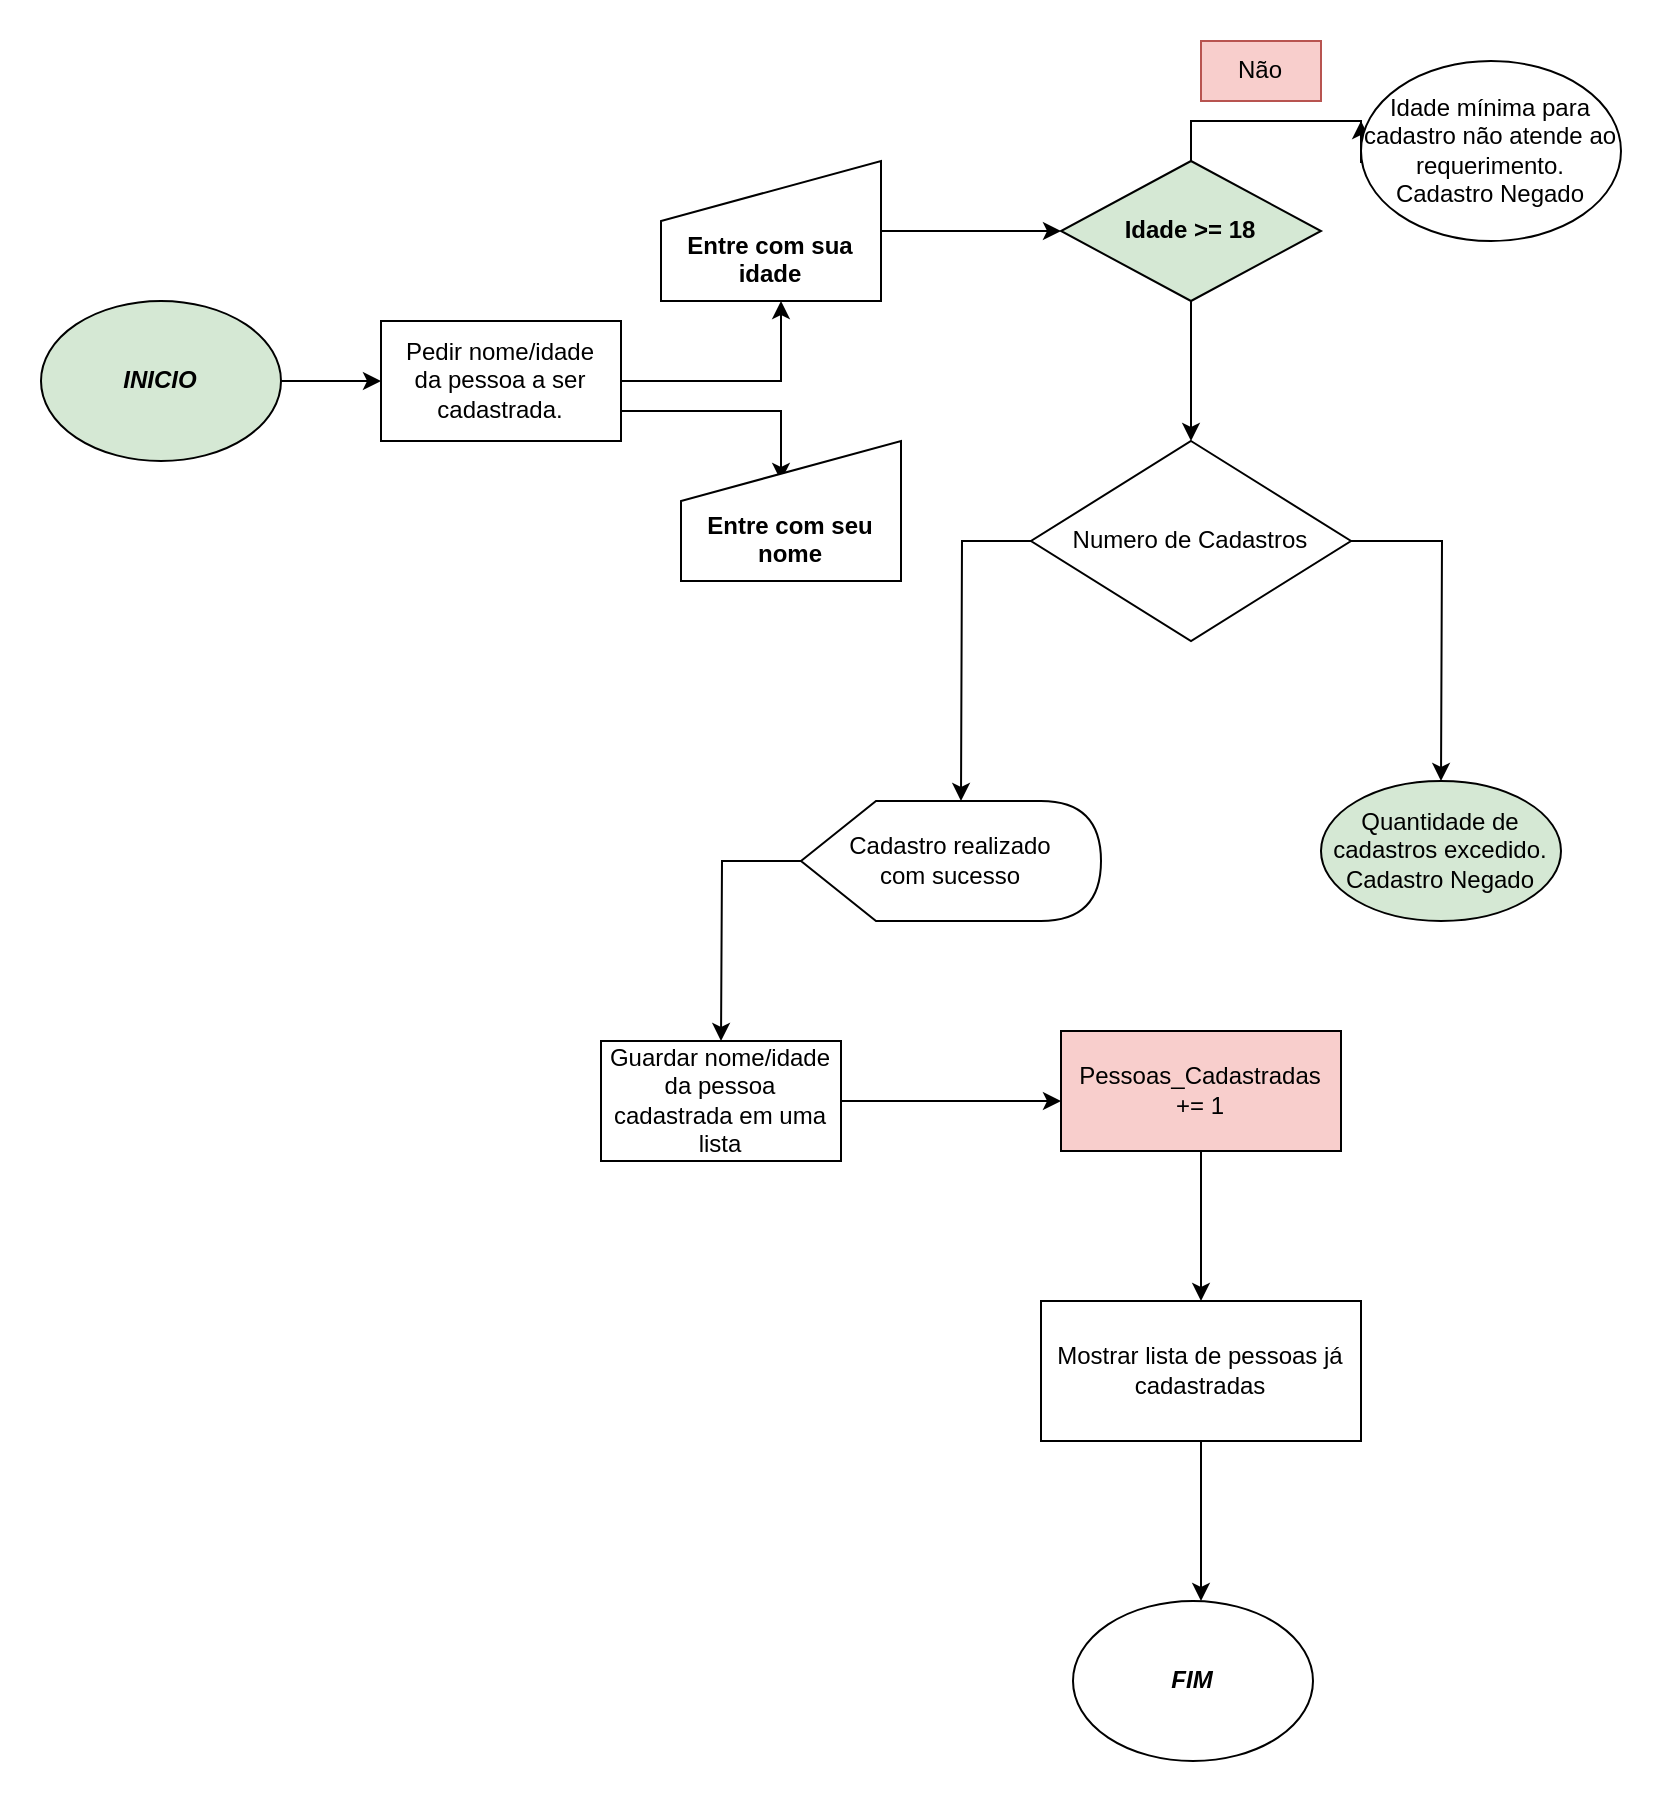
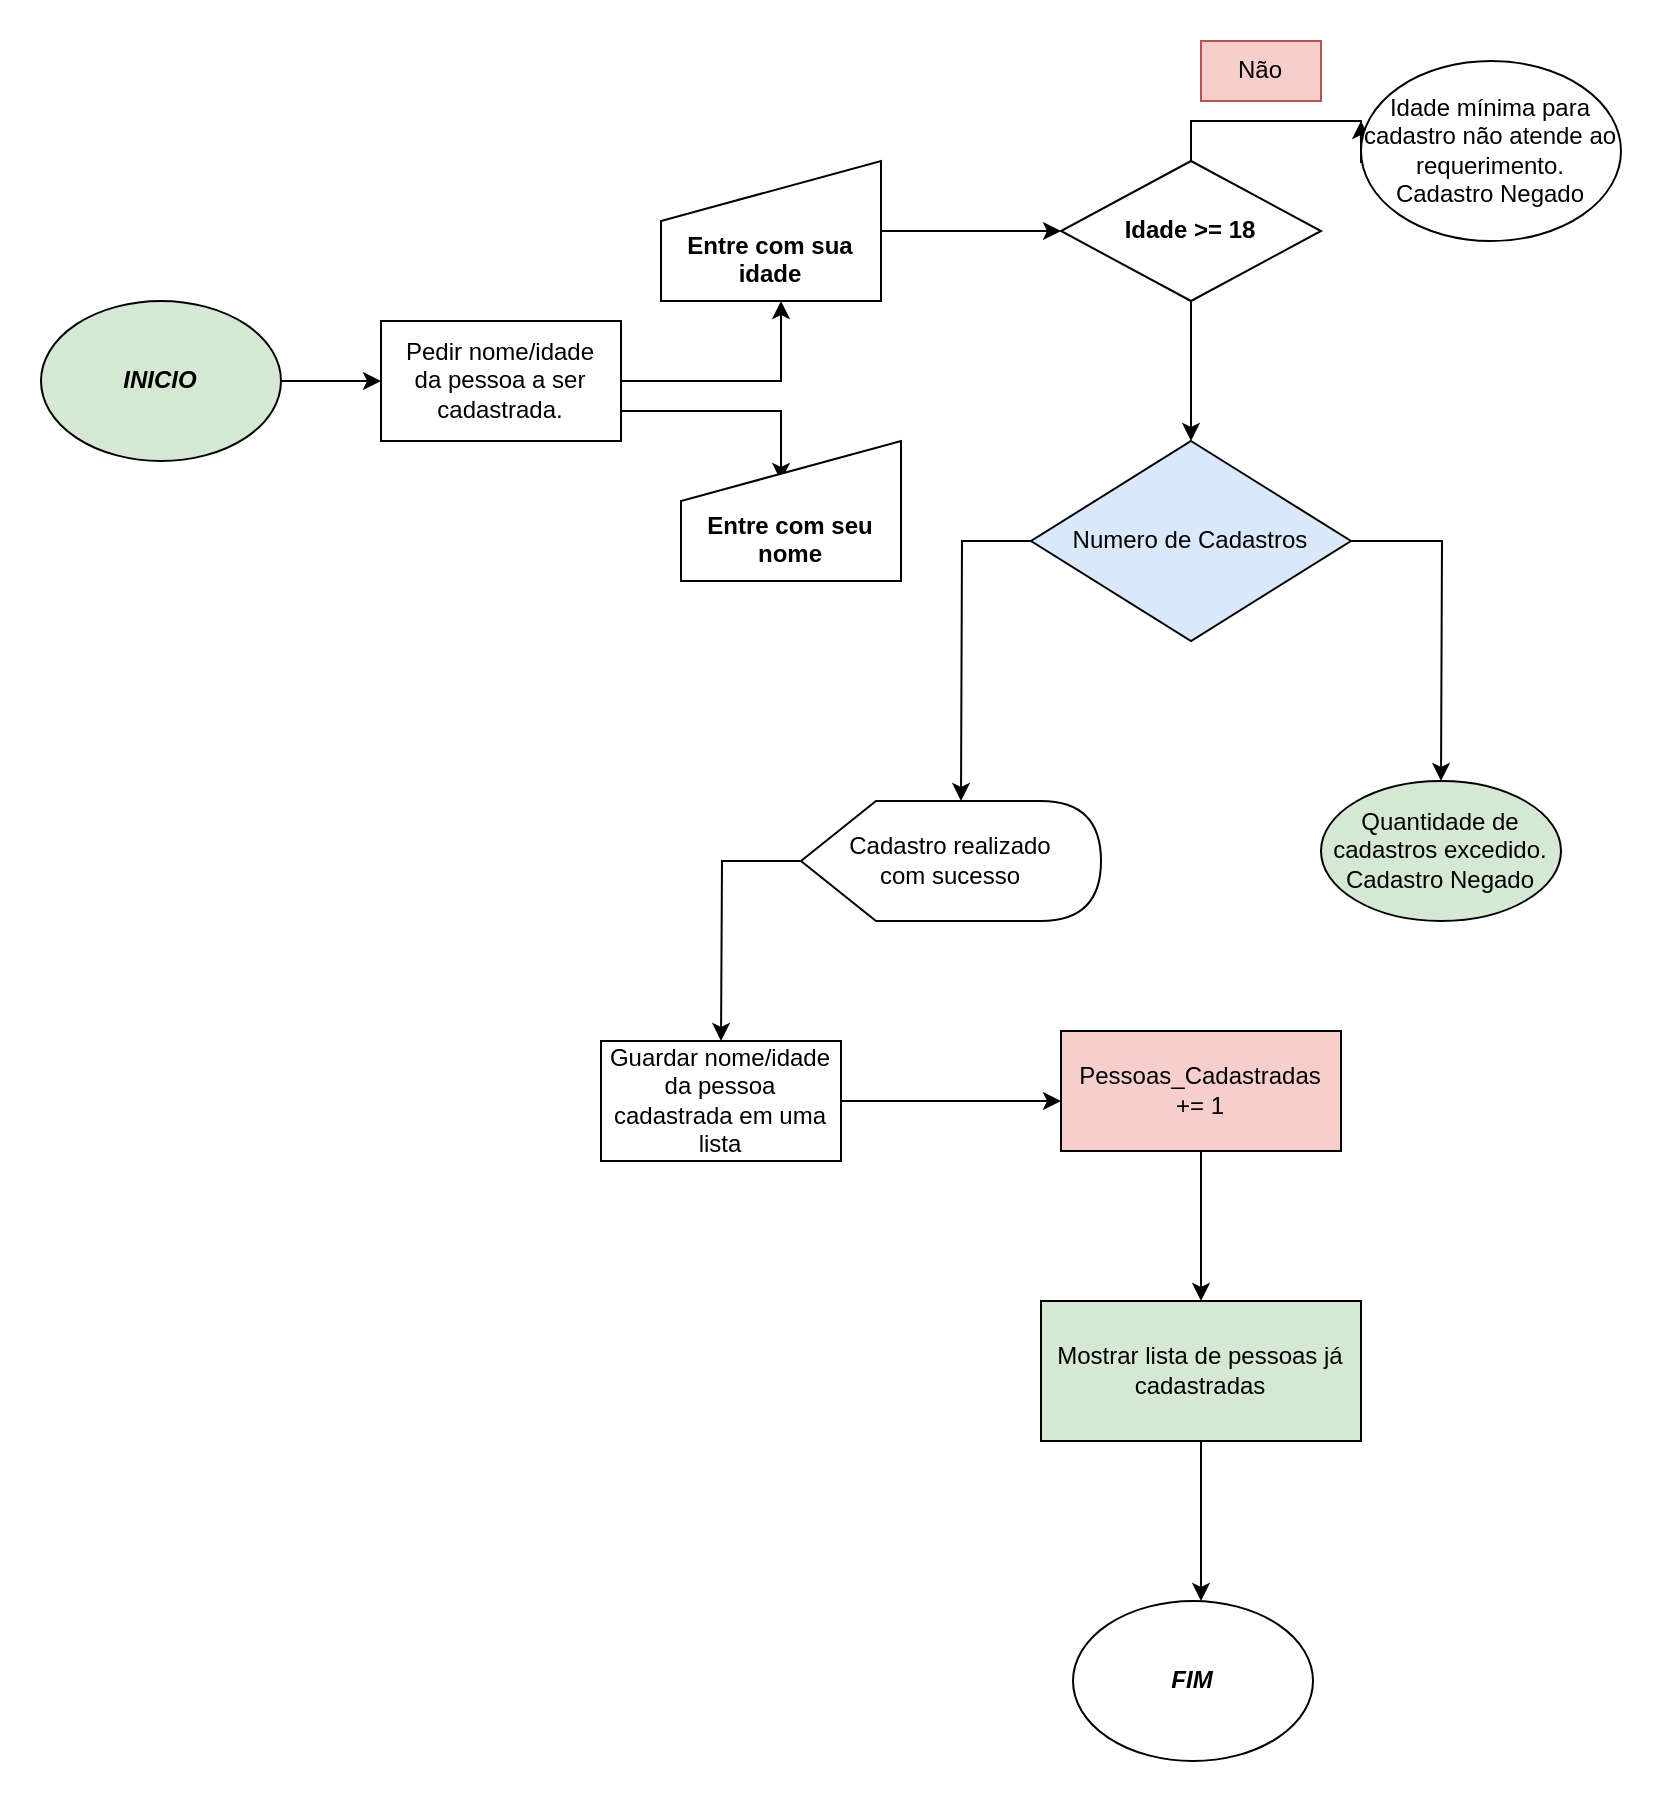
(1191, 231) -> (1191, 231)
(1191, 541) -> (1191, 541)
(1201, 1371) -> (1201, 1371)
